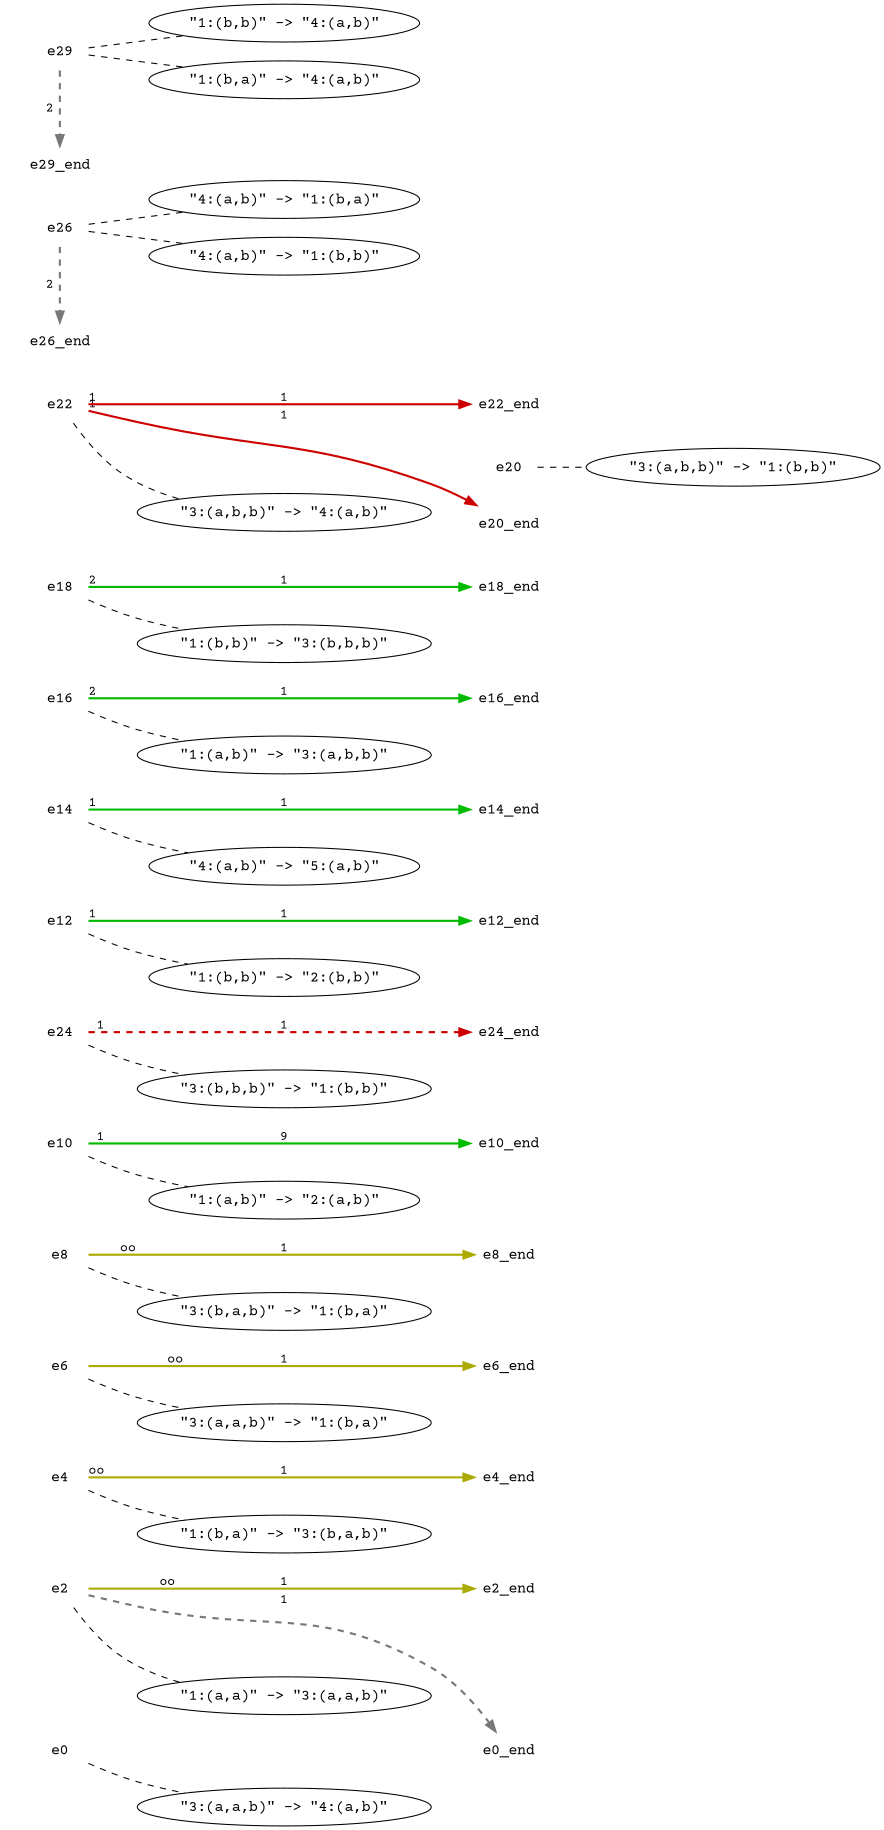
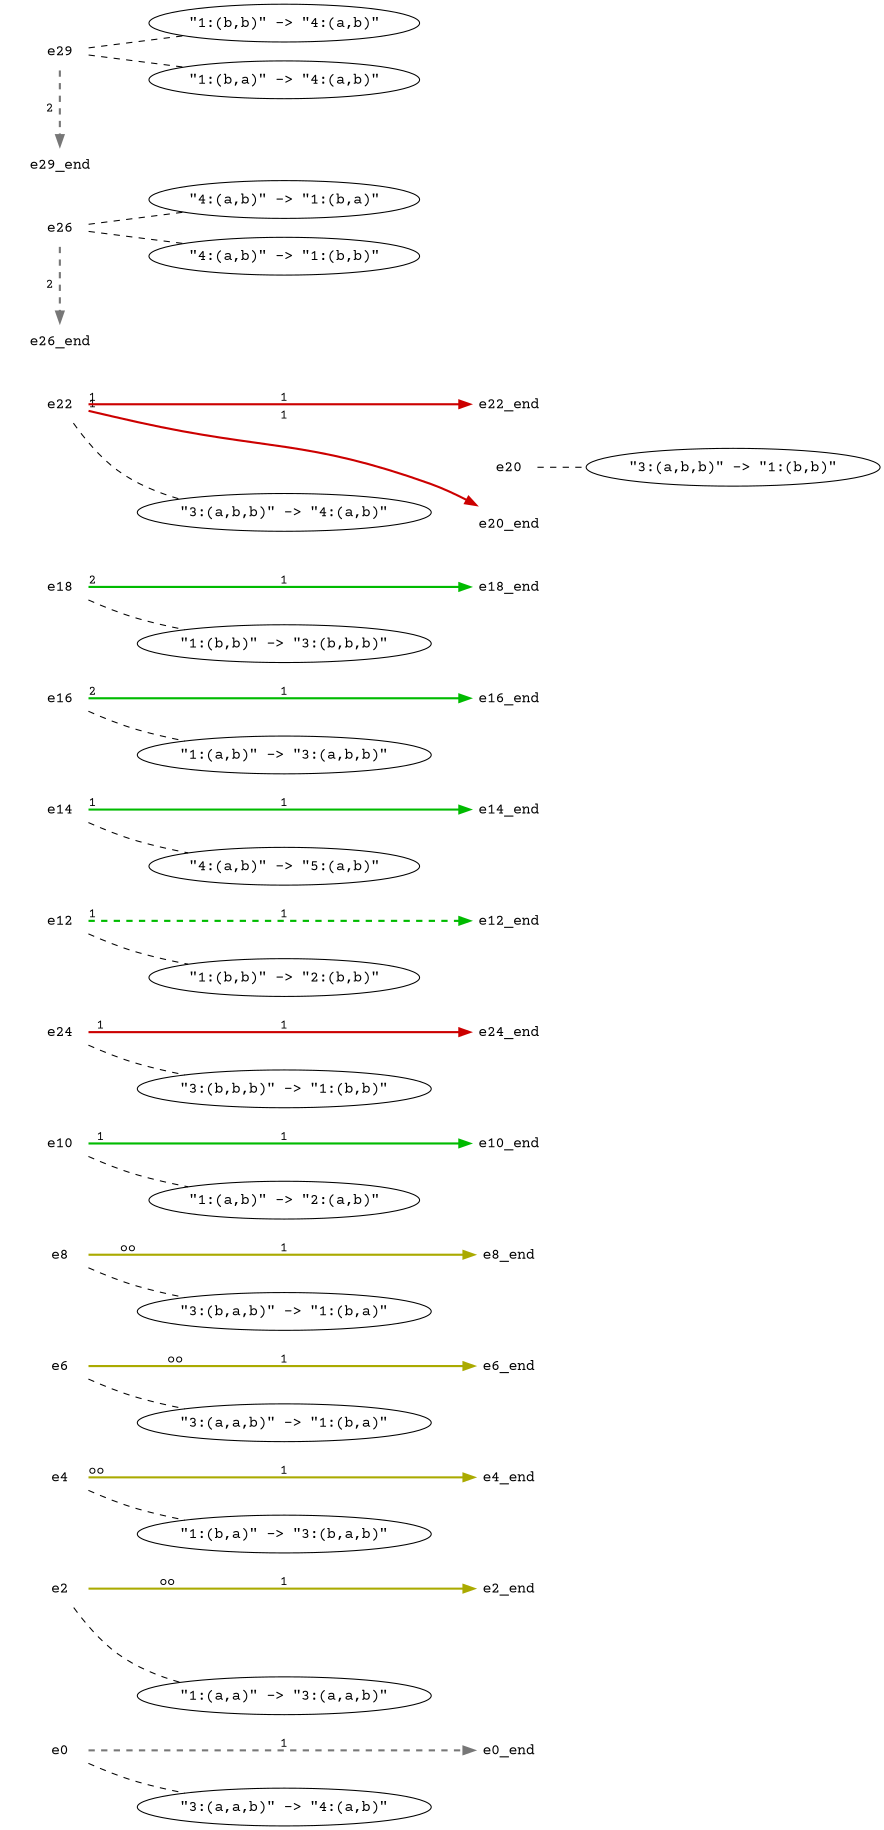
(274, 921) -> (274, 921)
(274, 1032) -> (274, 1032)
(284, 1137) -> (284, 1137)
(303, 1625) -> (276, 1750)
